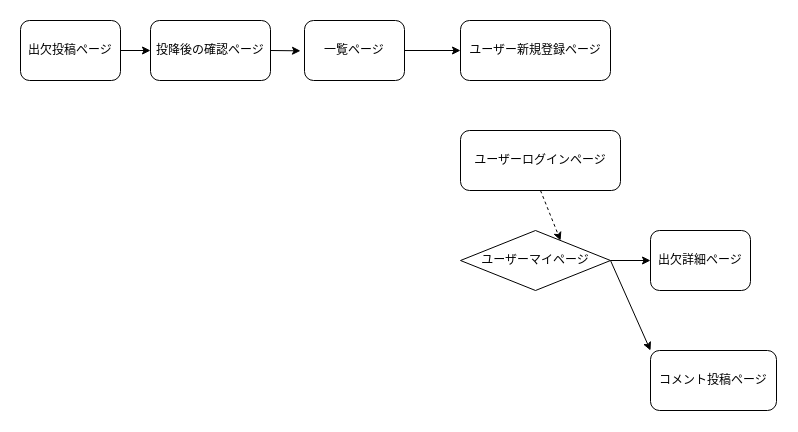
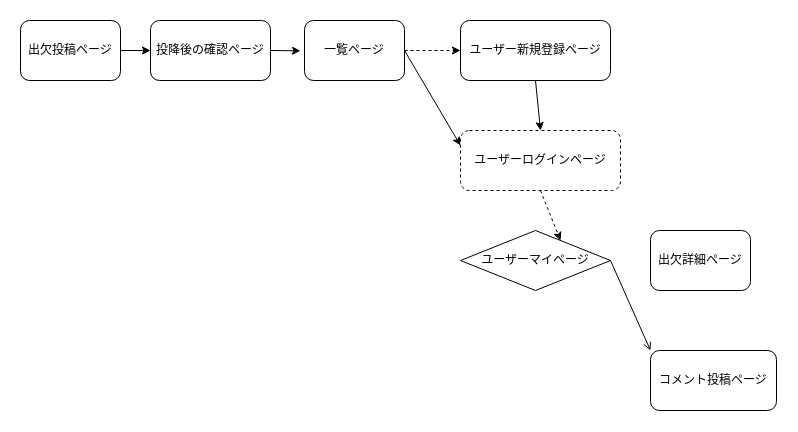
(430, 51) -> (430, 51)
none -> (431, 96)
none -> (538, 102)
(541, 161) -> (541, 161)
(628, 261) -> none
(647, 343) -> (648, 345)
